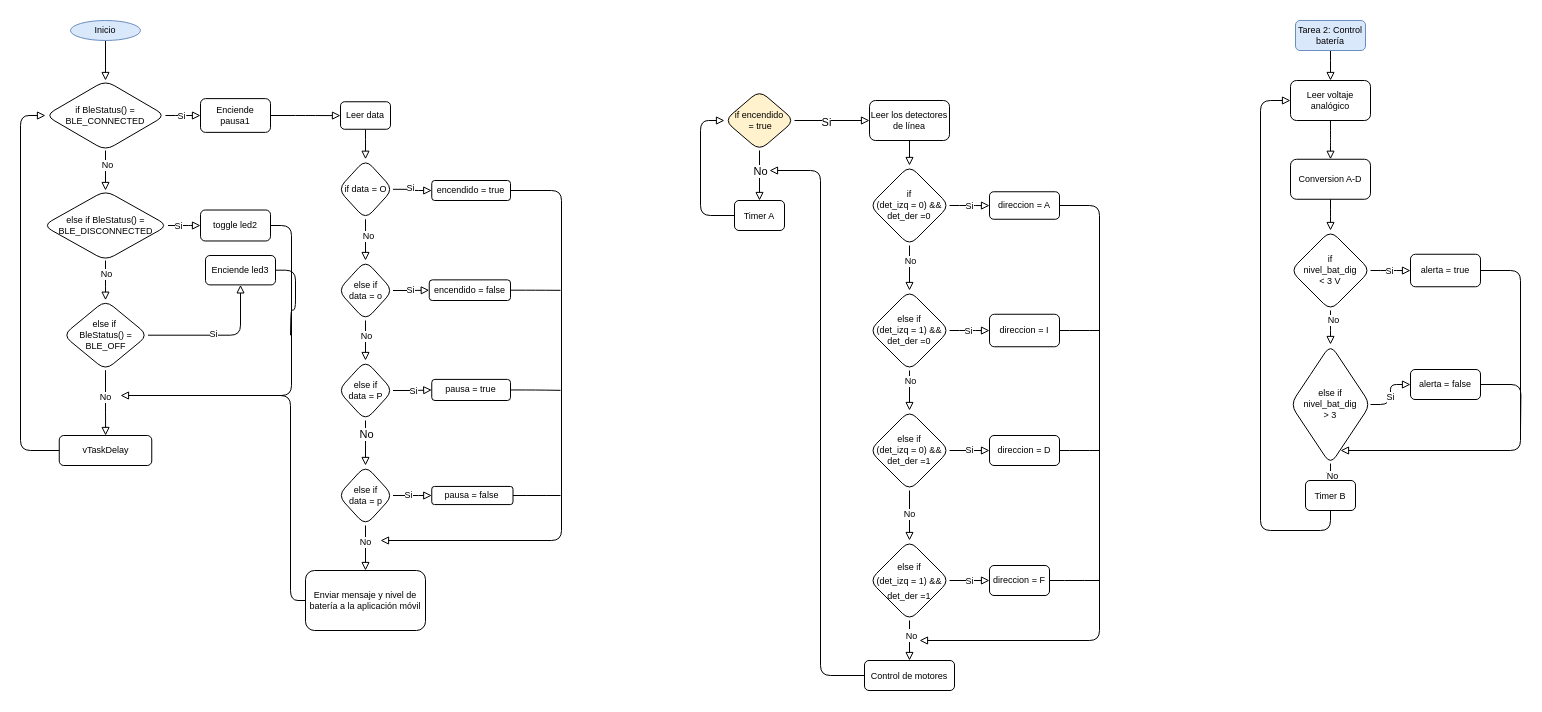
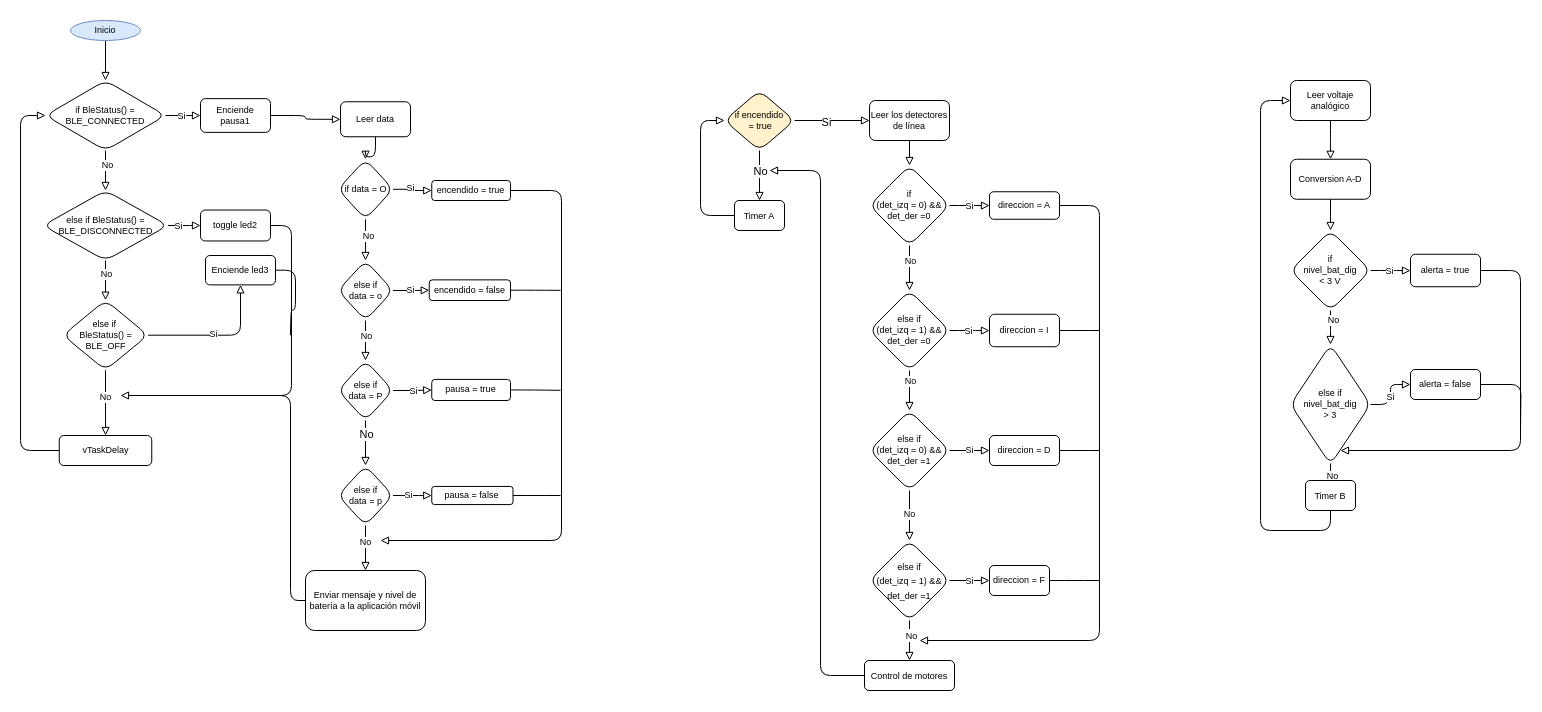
(1331, 36) -> none
(1331, 67) -> none
(366, 116) -> (376, 119)
